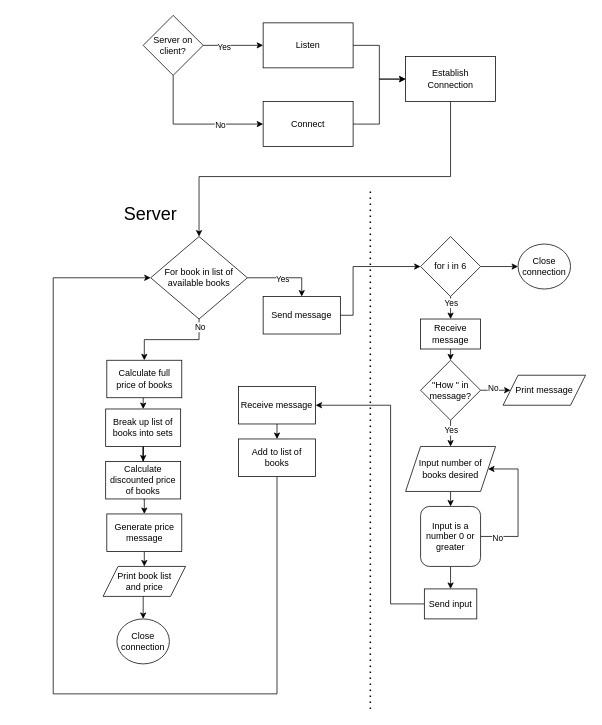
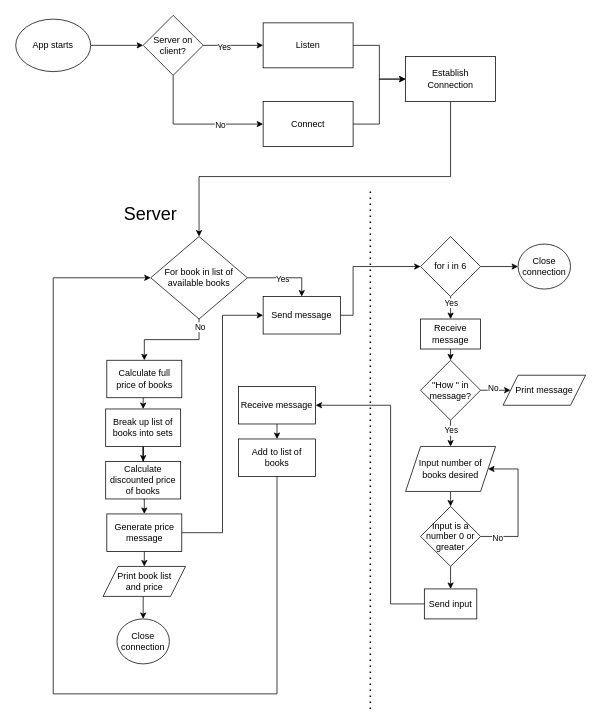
none -> (53, 45)
none -> (114, 45)
none -> (222, 427)
(450, 537) -> (450, 537)
